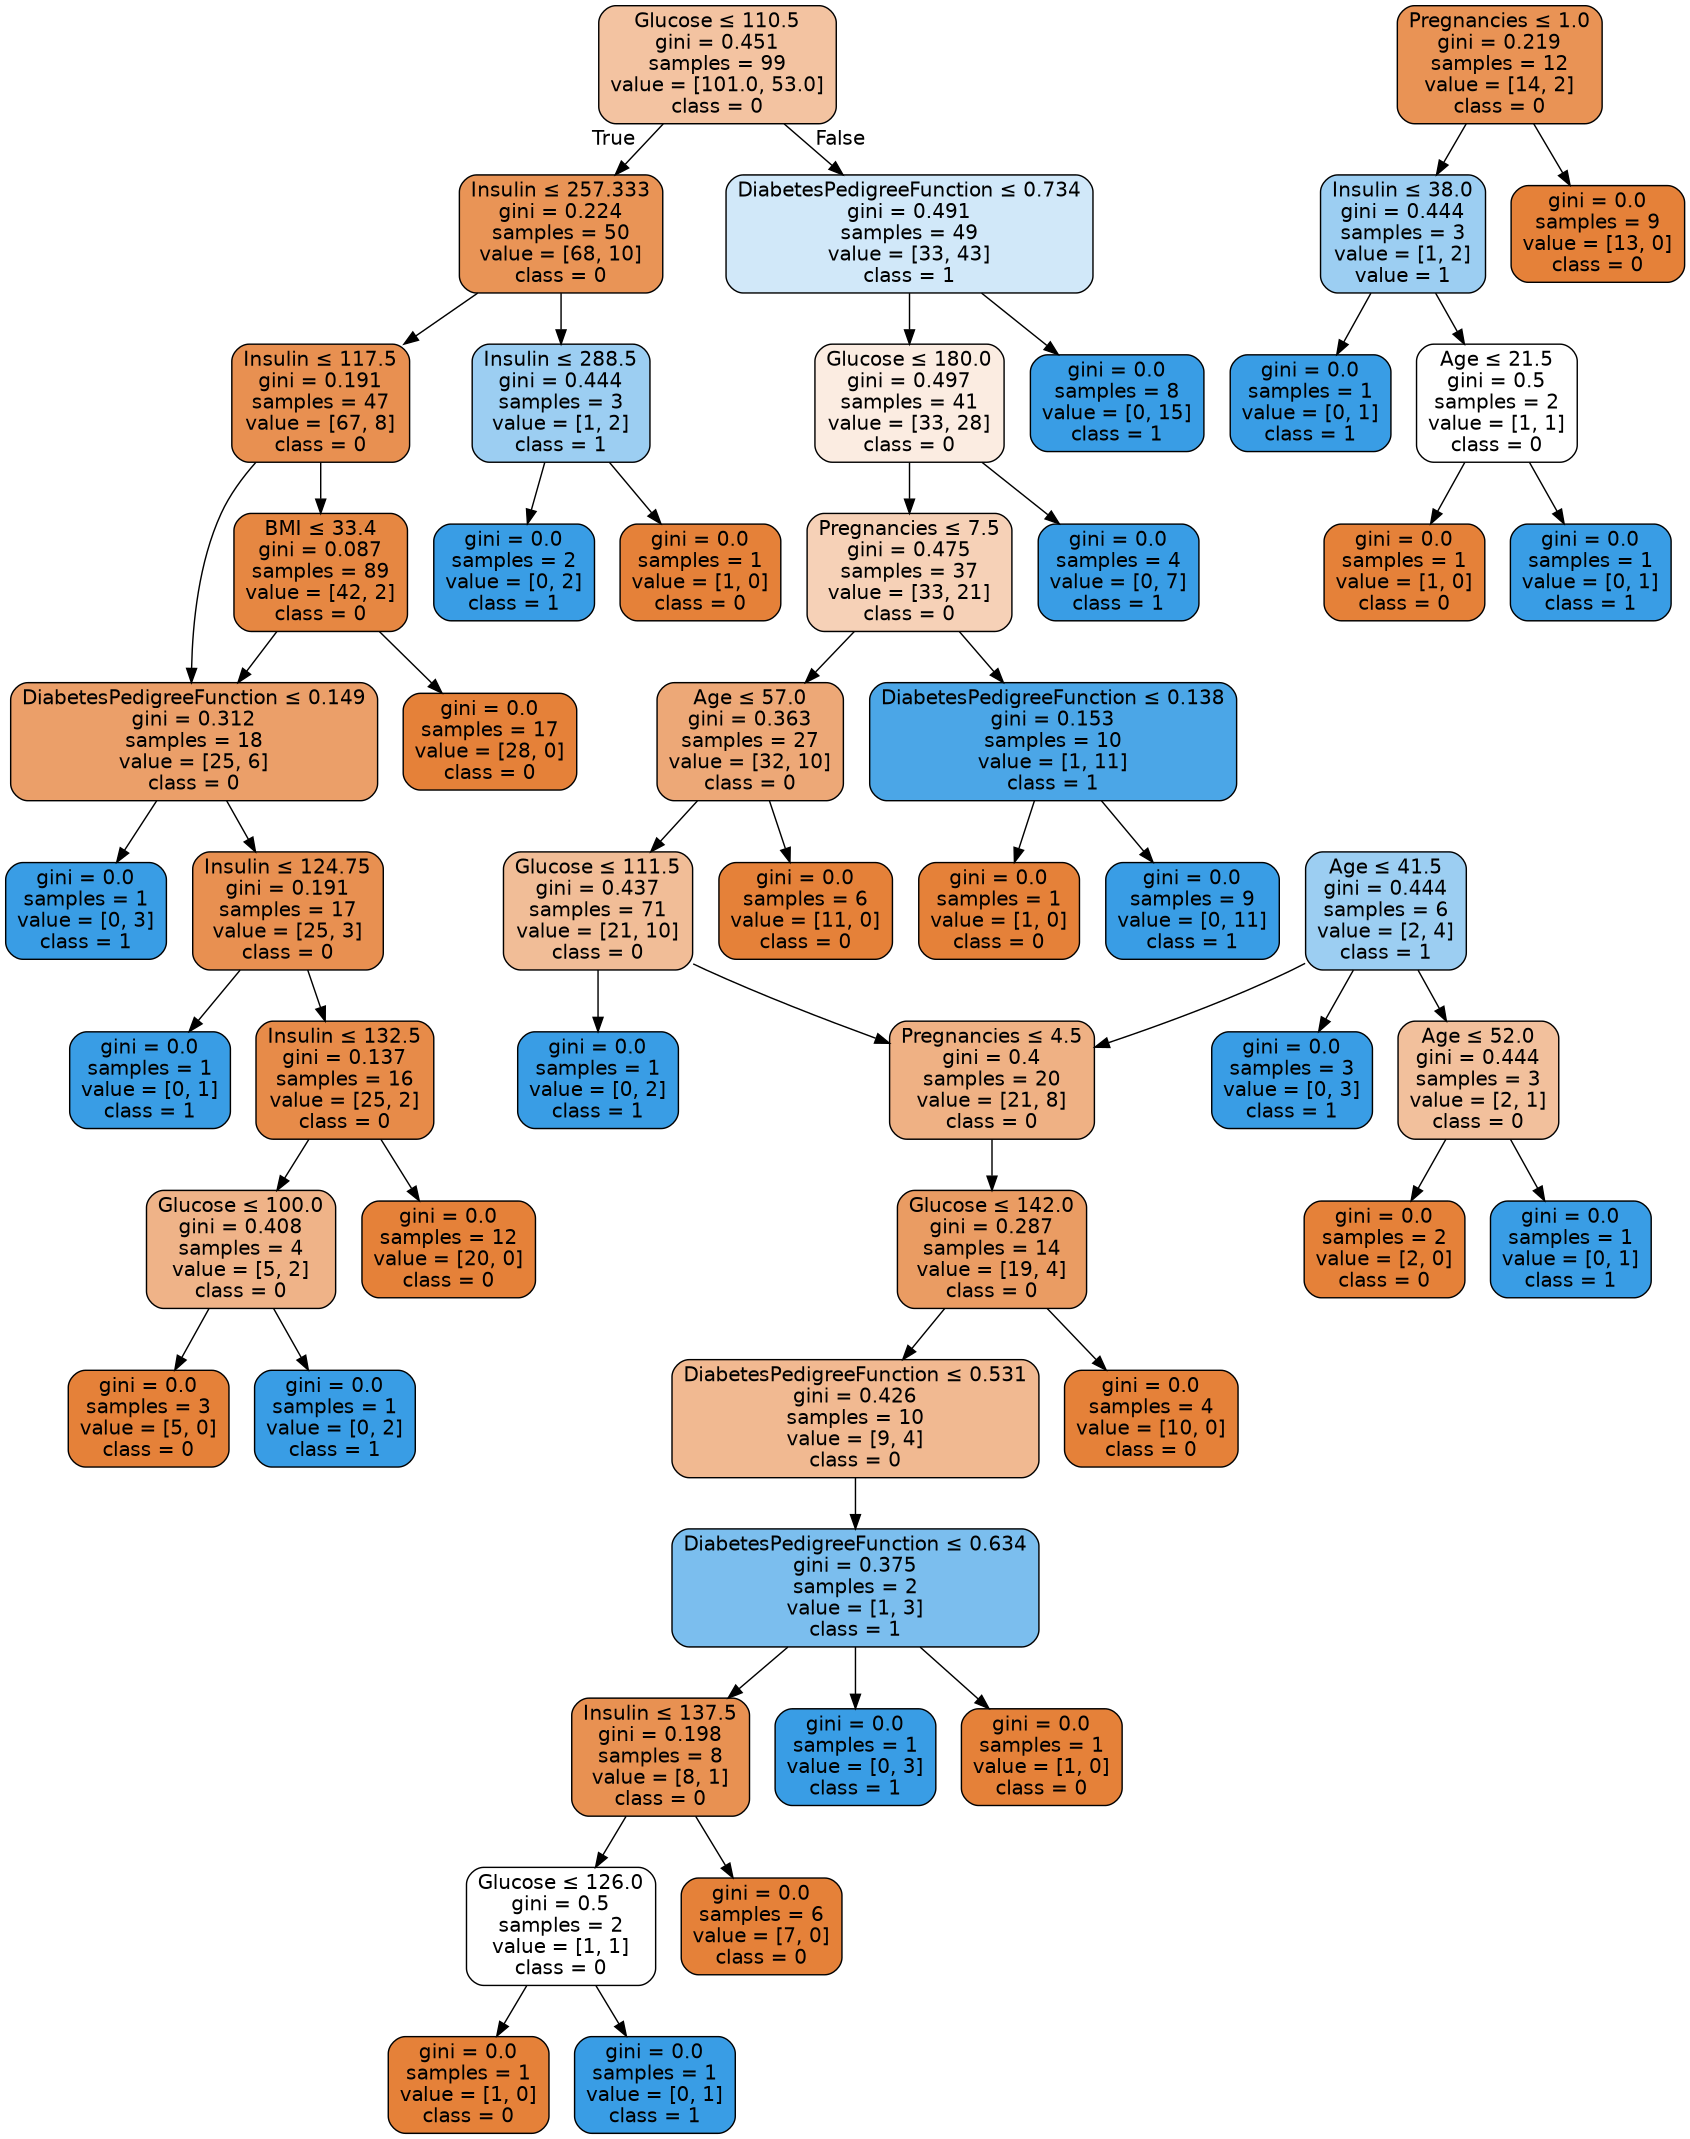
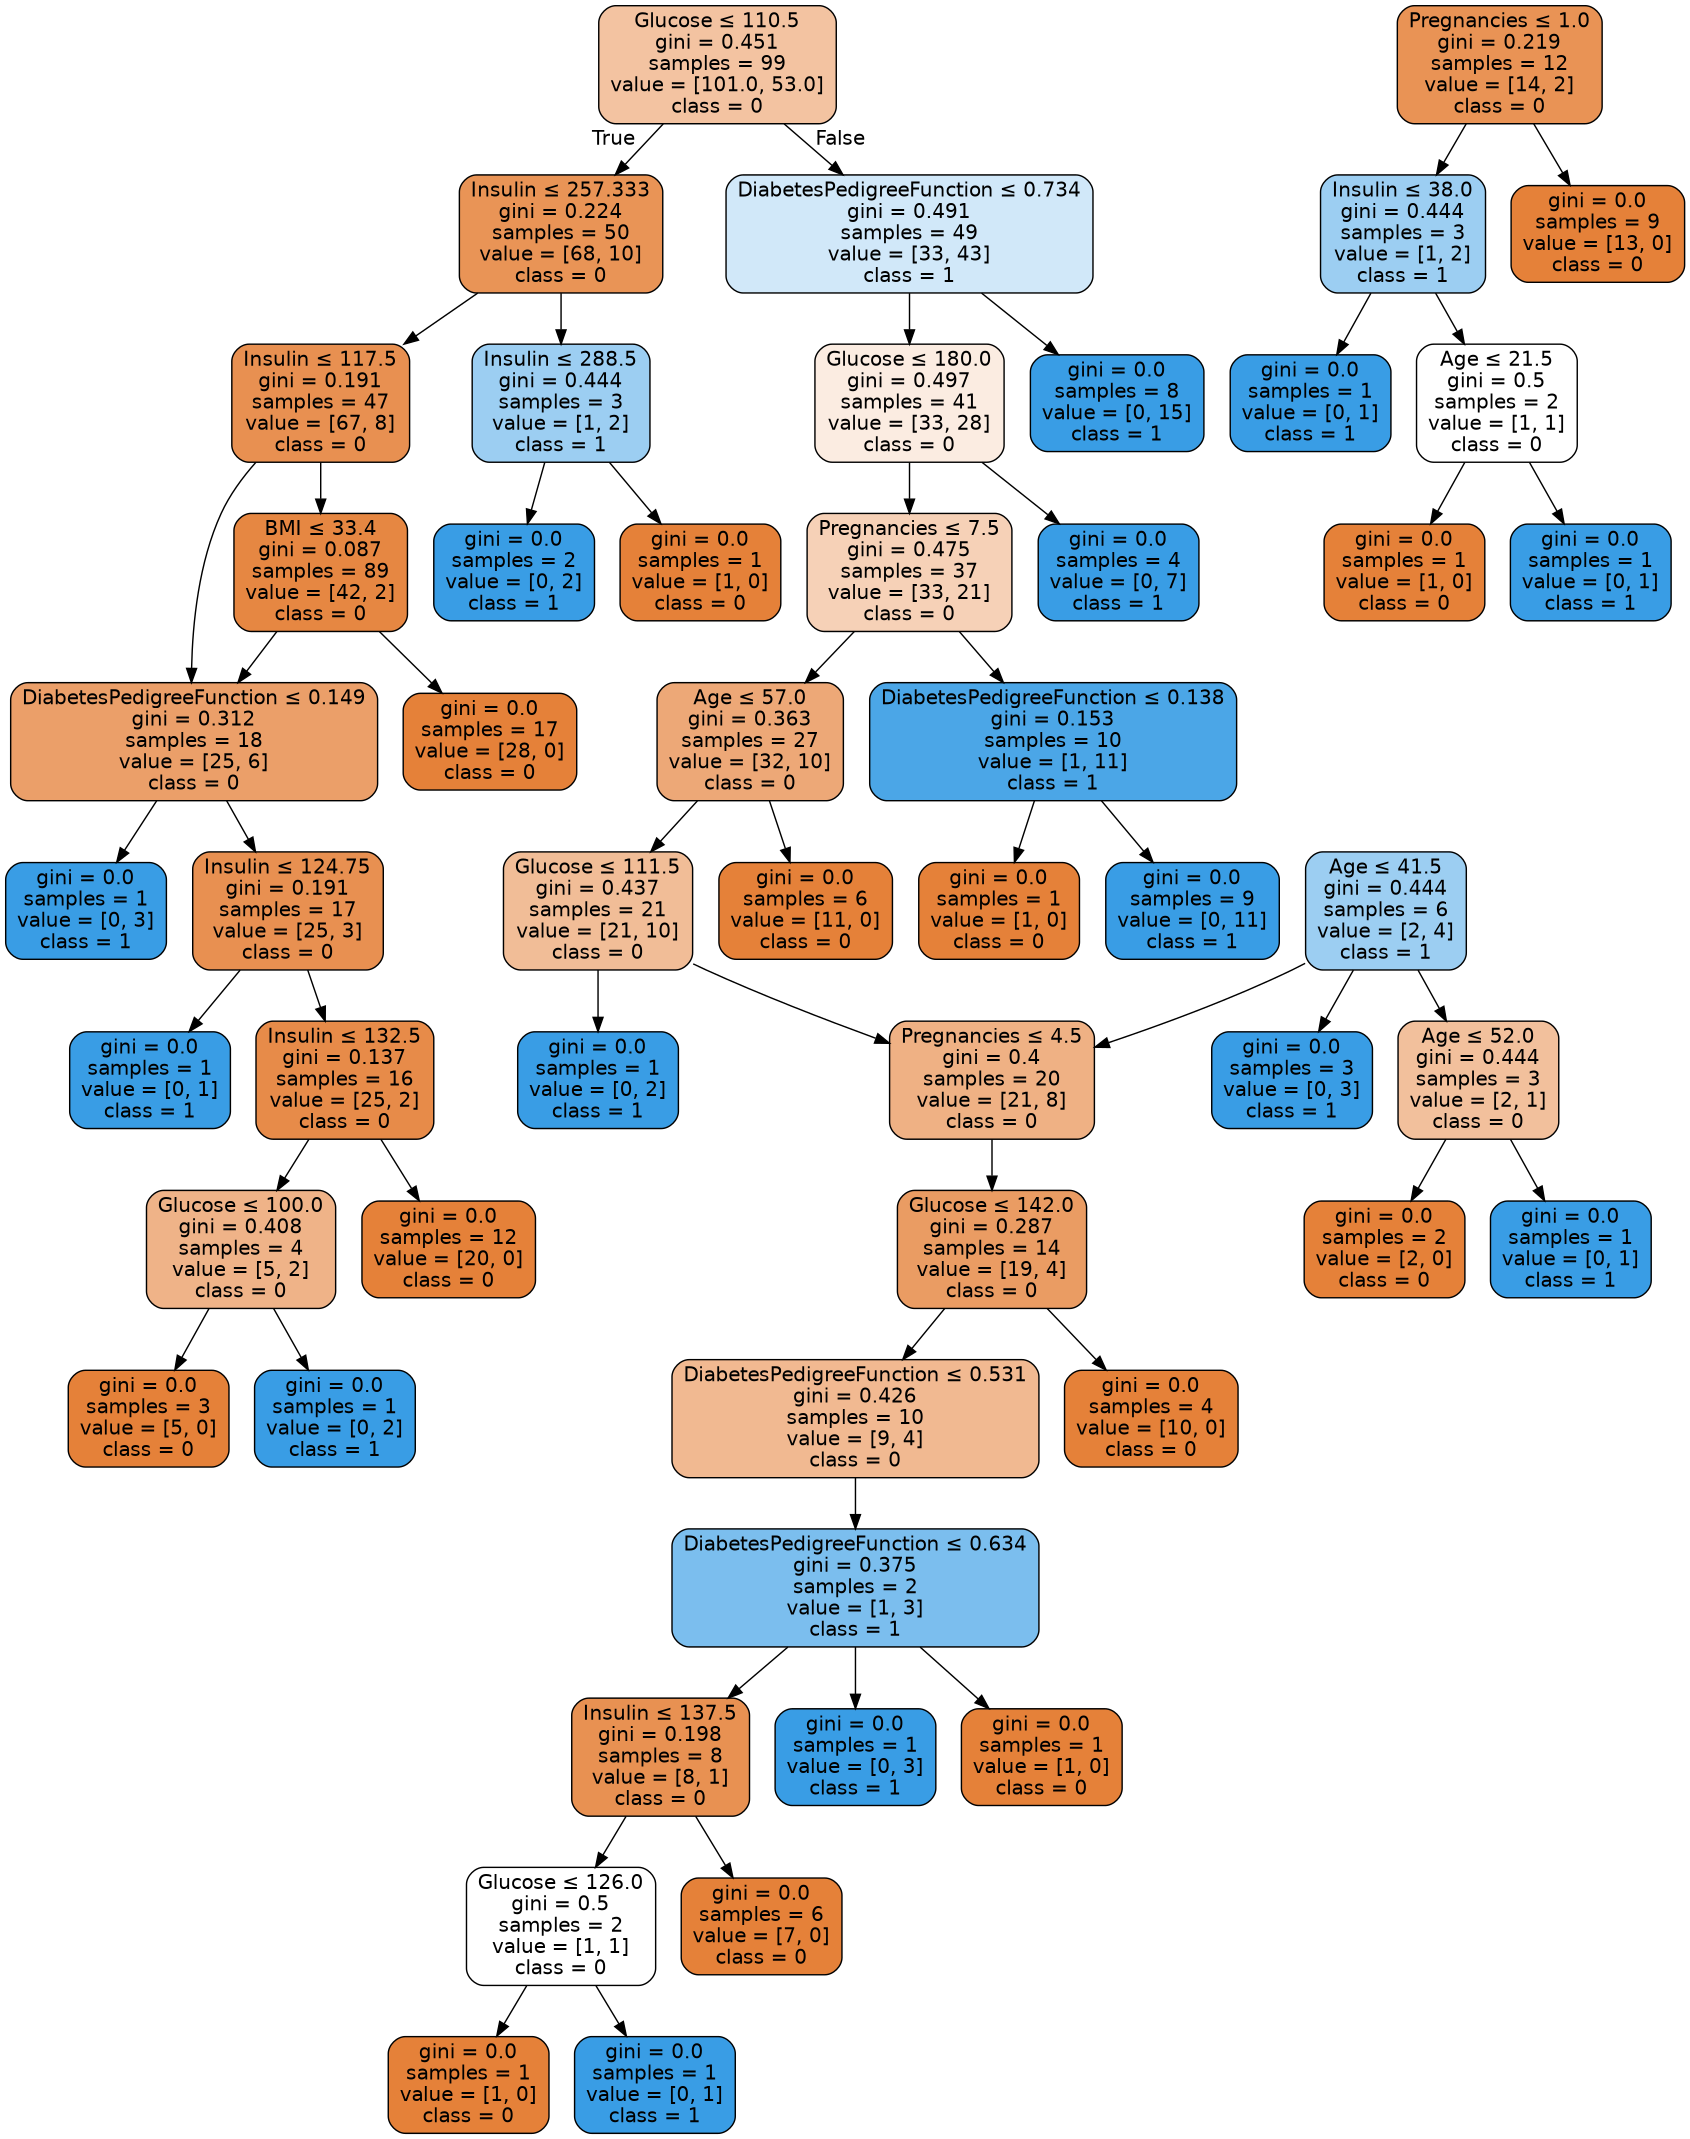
(1403, 276) -> (1403, 276)
(598, 910) -> (598, 910)
